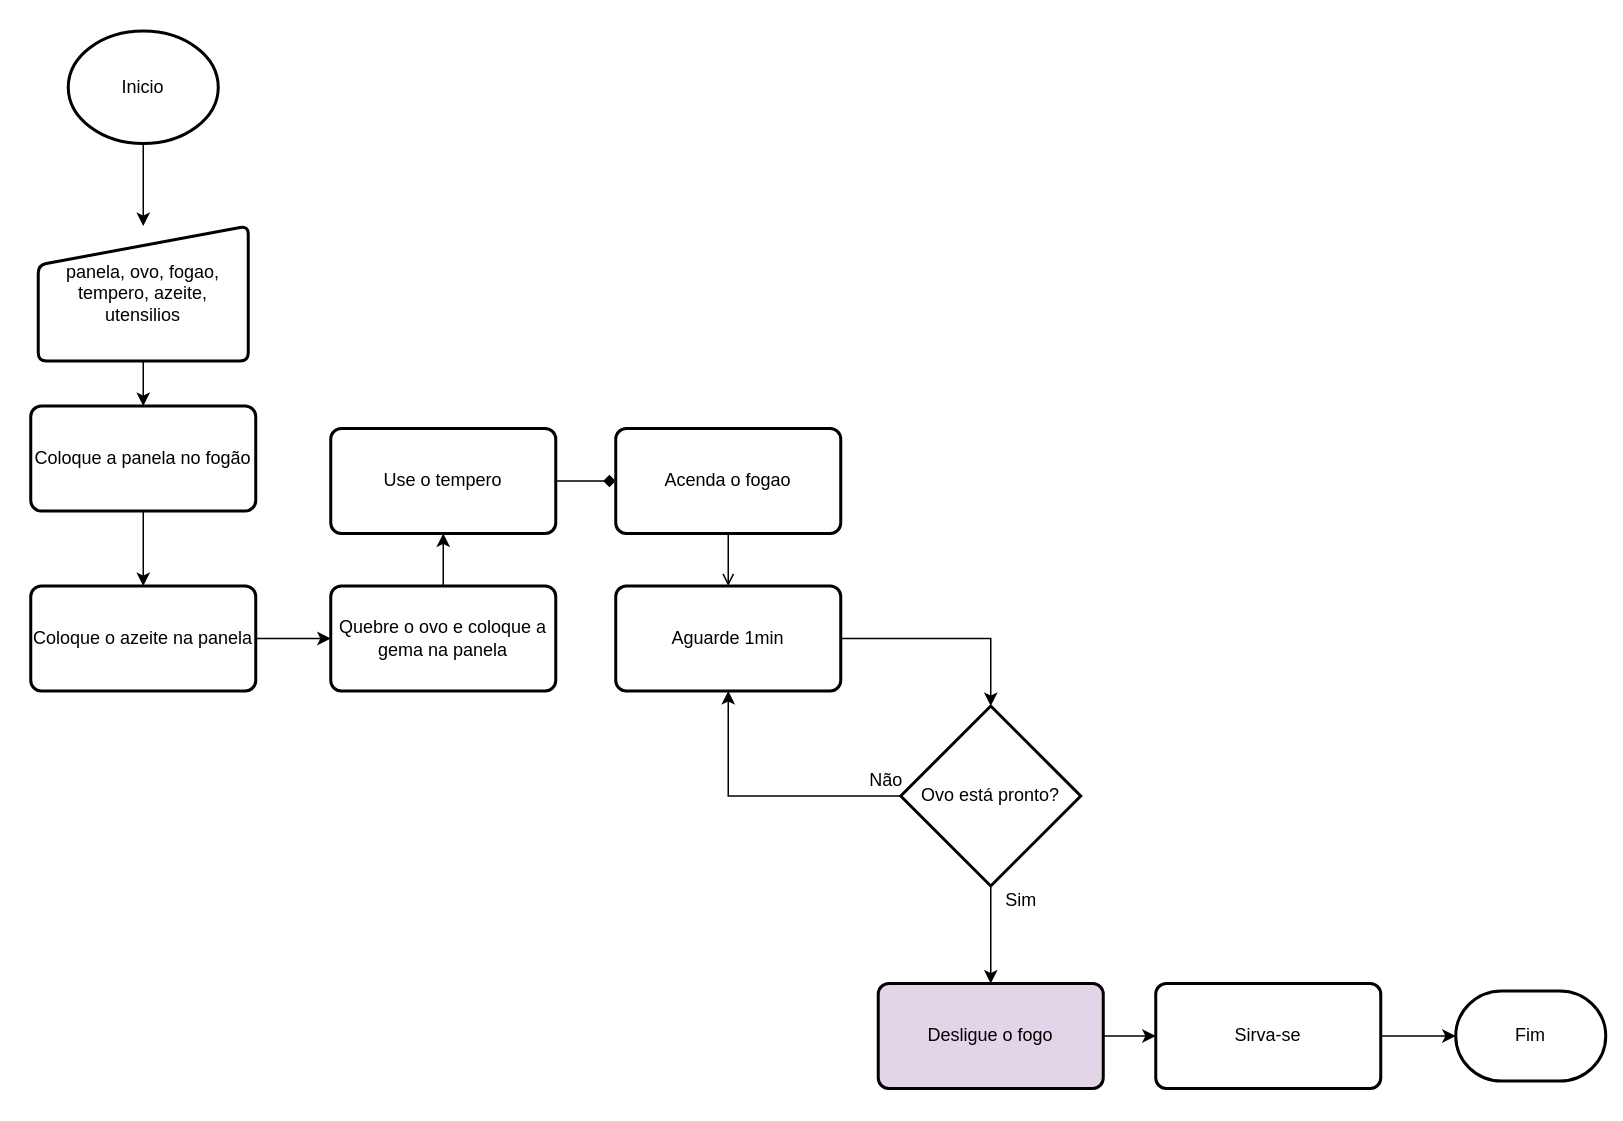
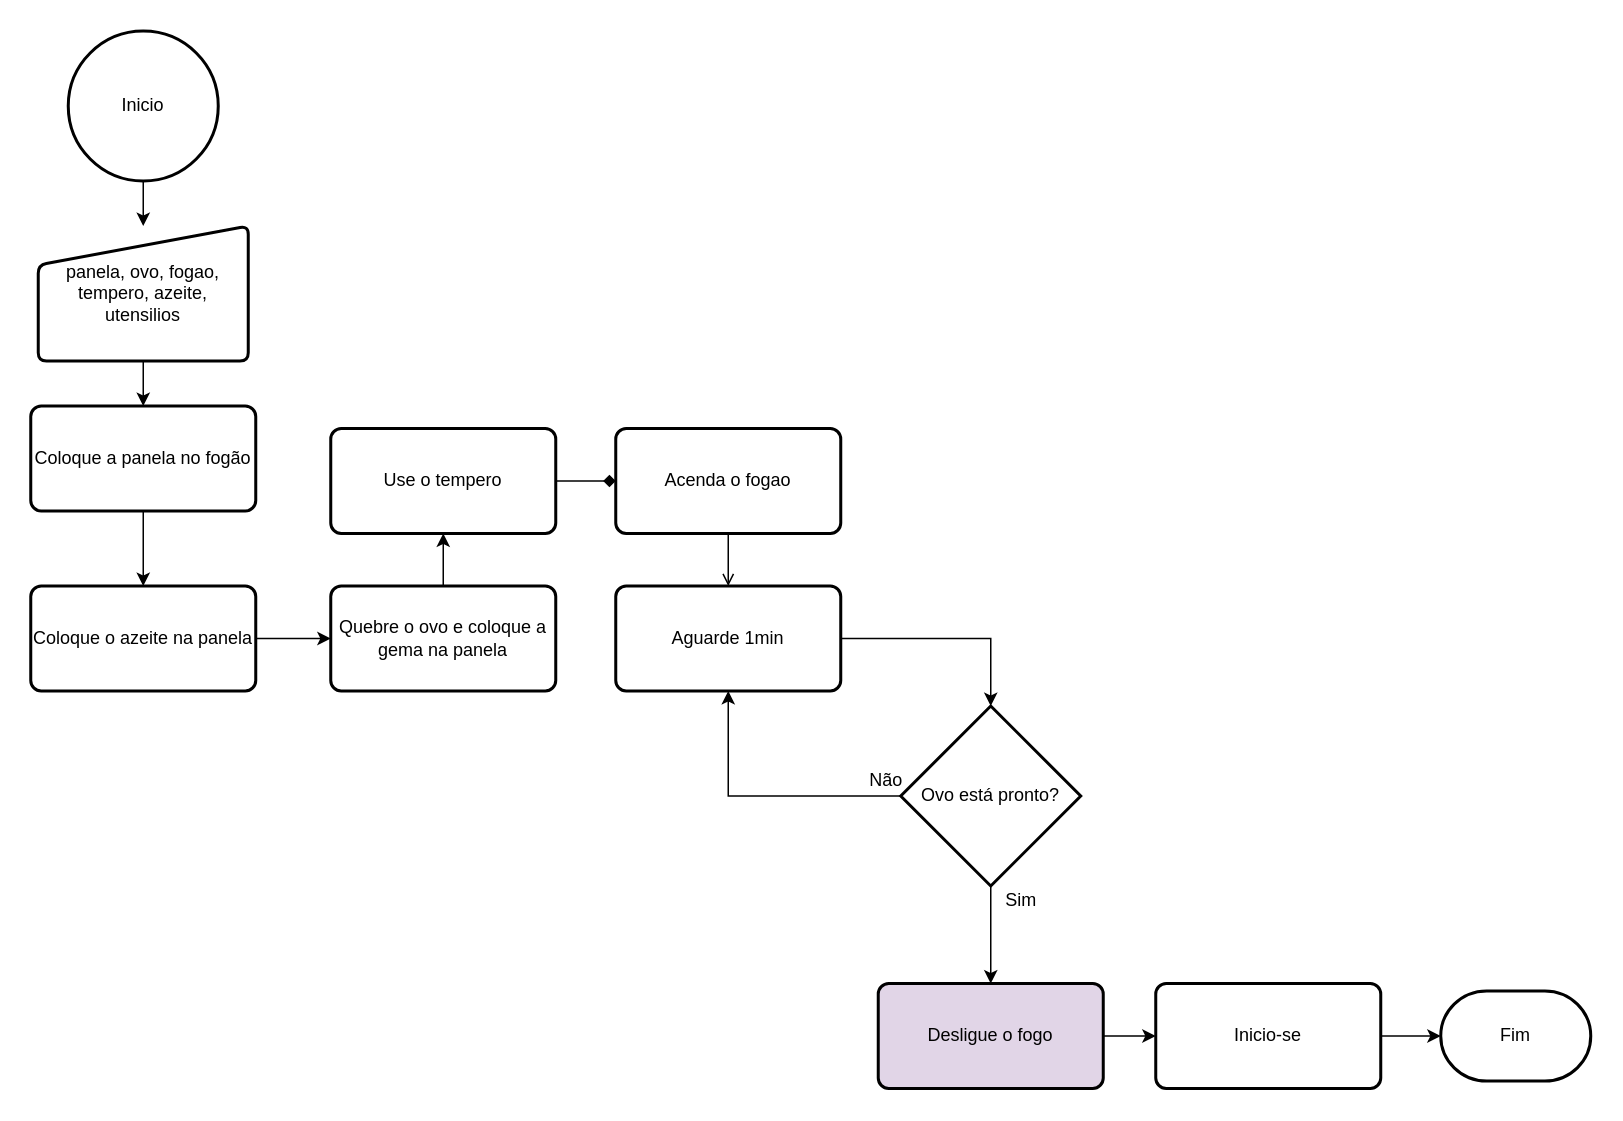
(143, 87) -> (143, 106)
(1268, 1036) -> (1268, 1036)
(1531, 1036) -> (1516, 1036)
